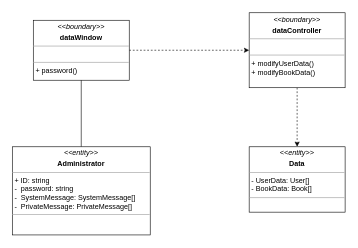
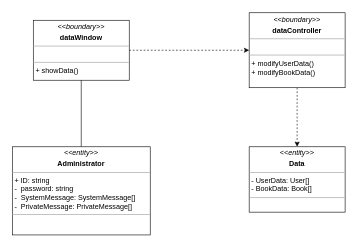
(57, 33) -> (57, 33)
